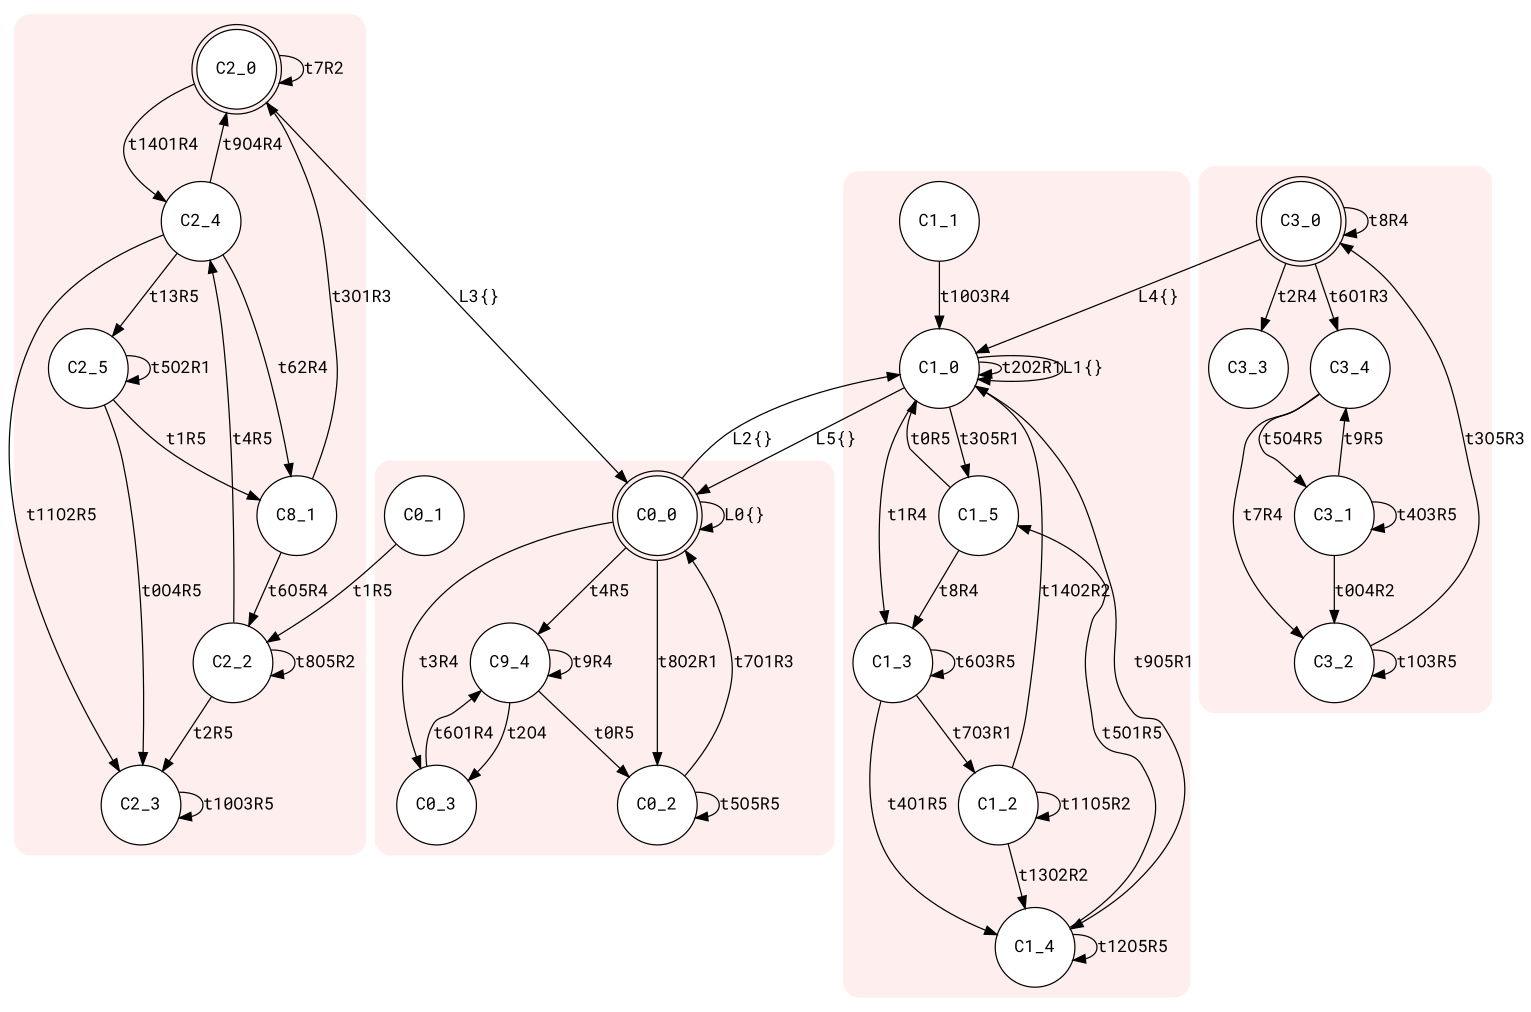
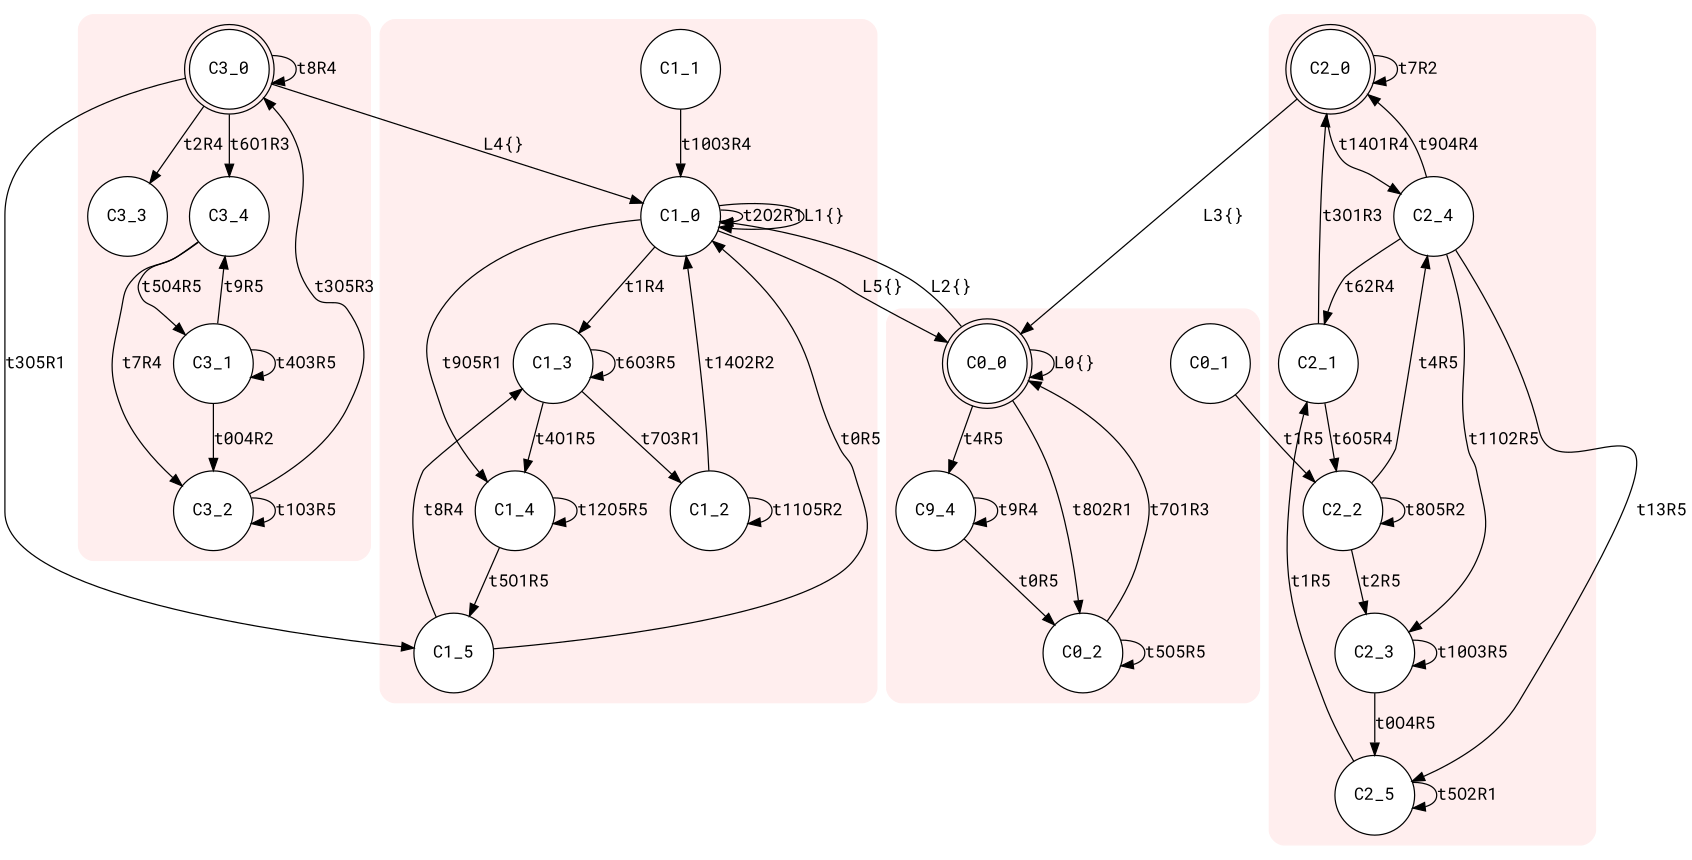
(957, 436) -> (5, 460)
(297, 516) -> (1318, 364)
(139, 577) -> (1375, 718)
(437, 805) -> none
(1015, 870) -> none
